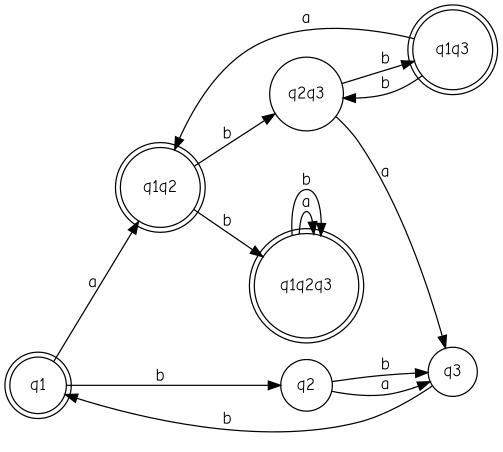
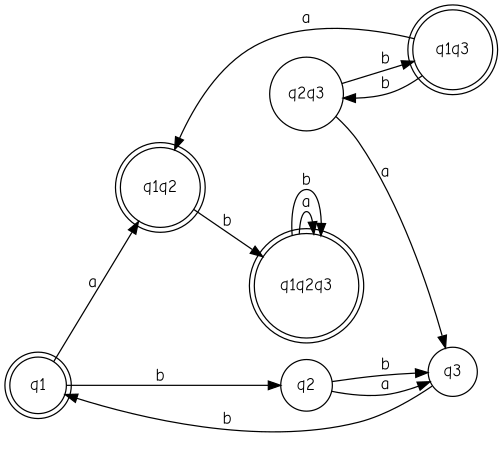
(230, 143) -> none
